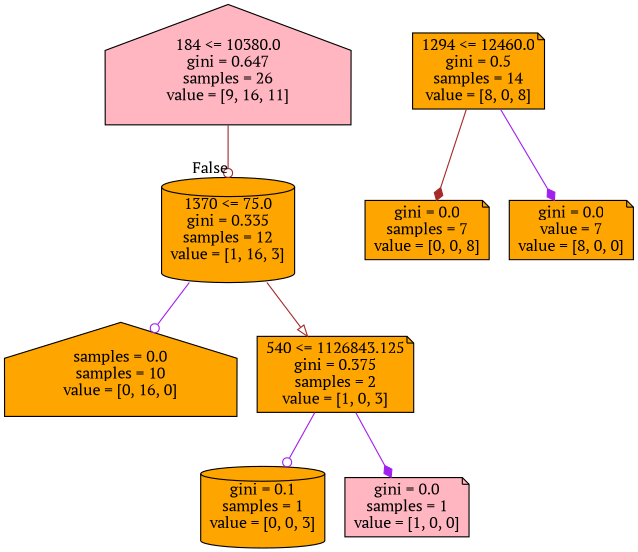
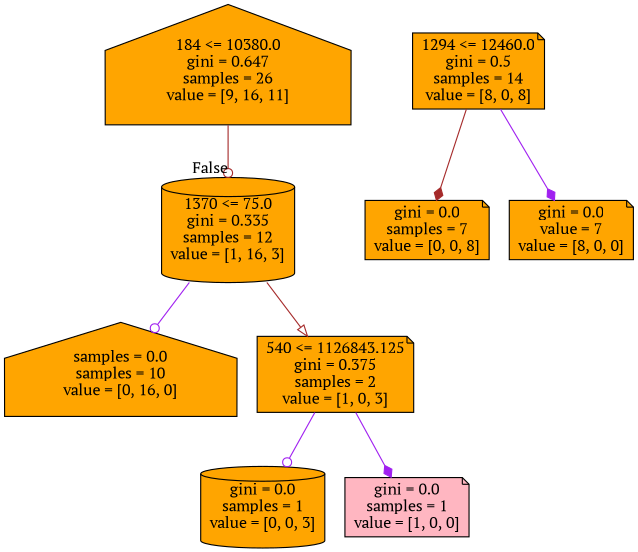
(228, 71) -> (228, 71)
(263, 507) -> (263, 507)
